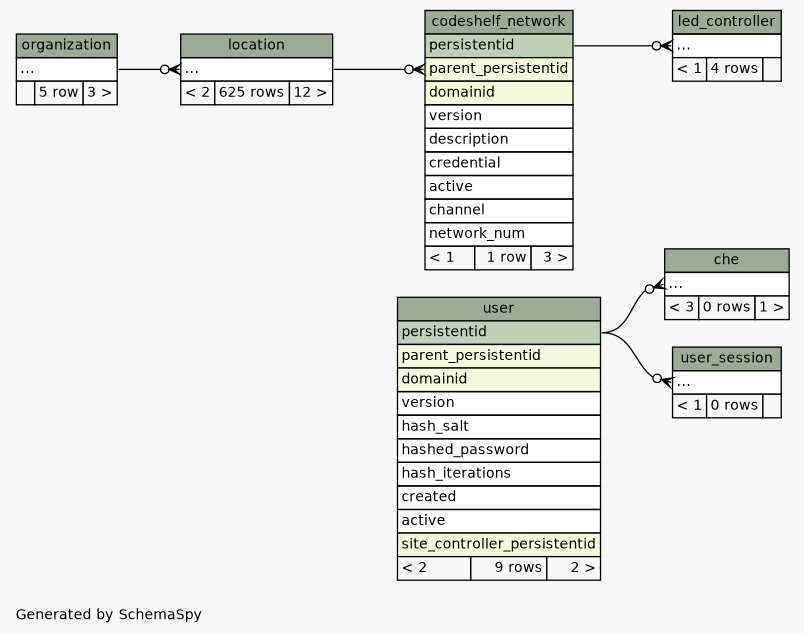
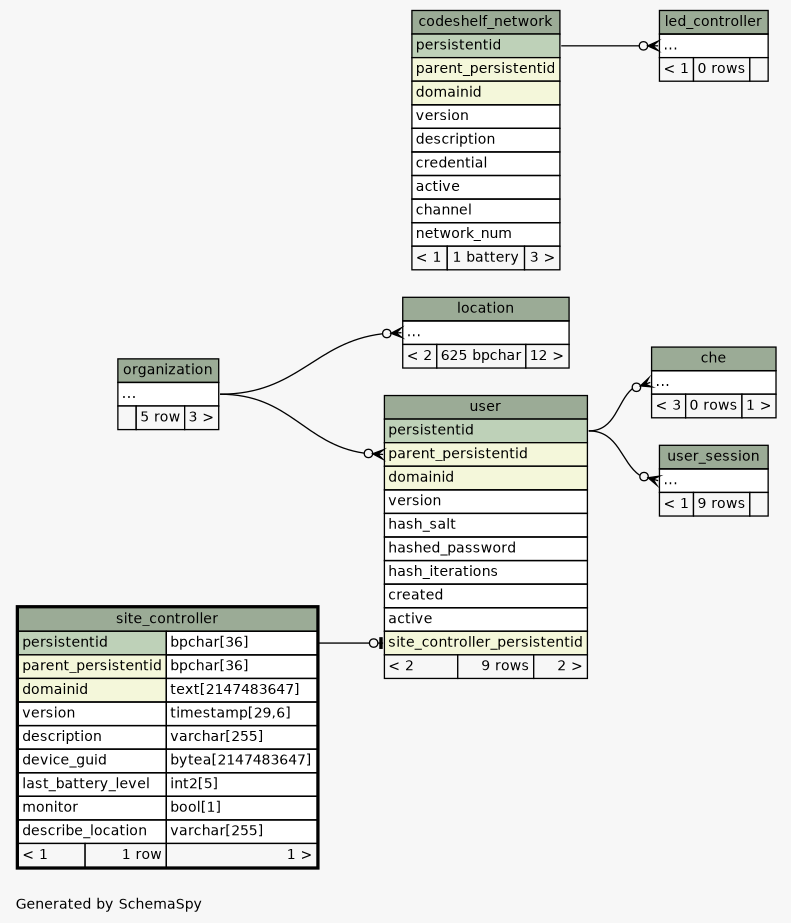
(369, 69) -> none
(735, 69) -> (722, 69)
(252, 92) -> (481, 356)
(507, 257) -> (487, 257)
(735, 405) -> (722, 504)
none -> (294, 419)
none -> (168, 737)
